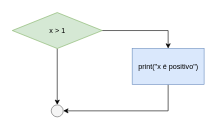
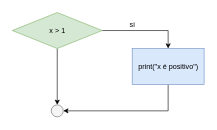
none -> (132, 24)
